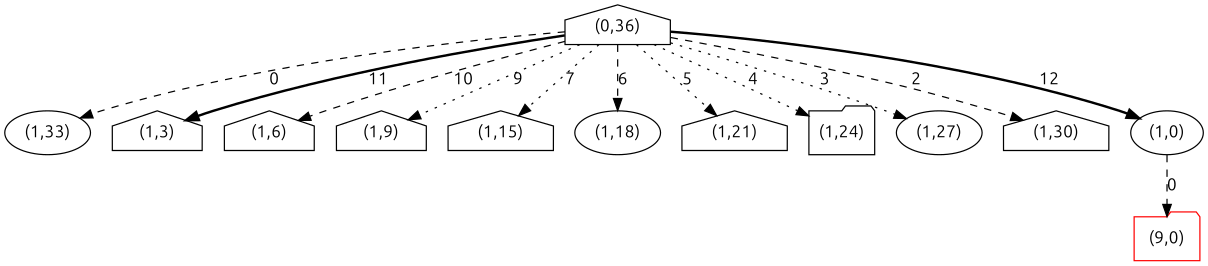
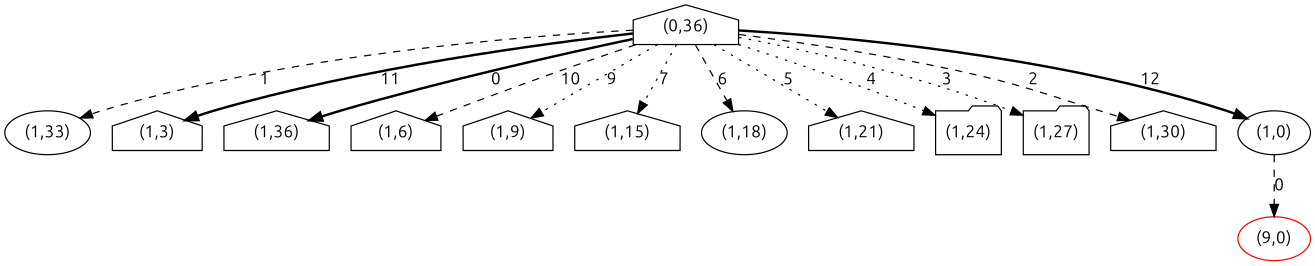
(275, 80) -> (265, 80)
none -> (277, 133)
(939, 133) -> (1056, 133)
(1167, 239) -> (1274, 239)
